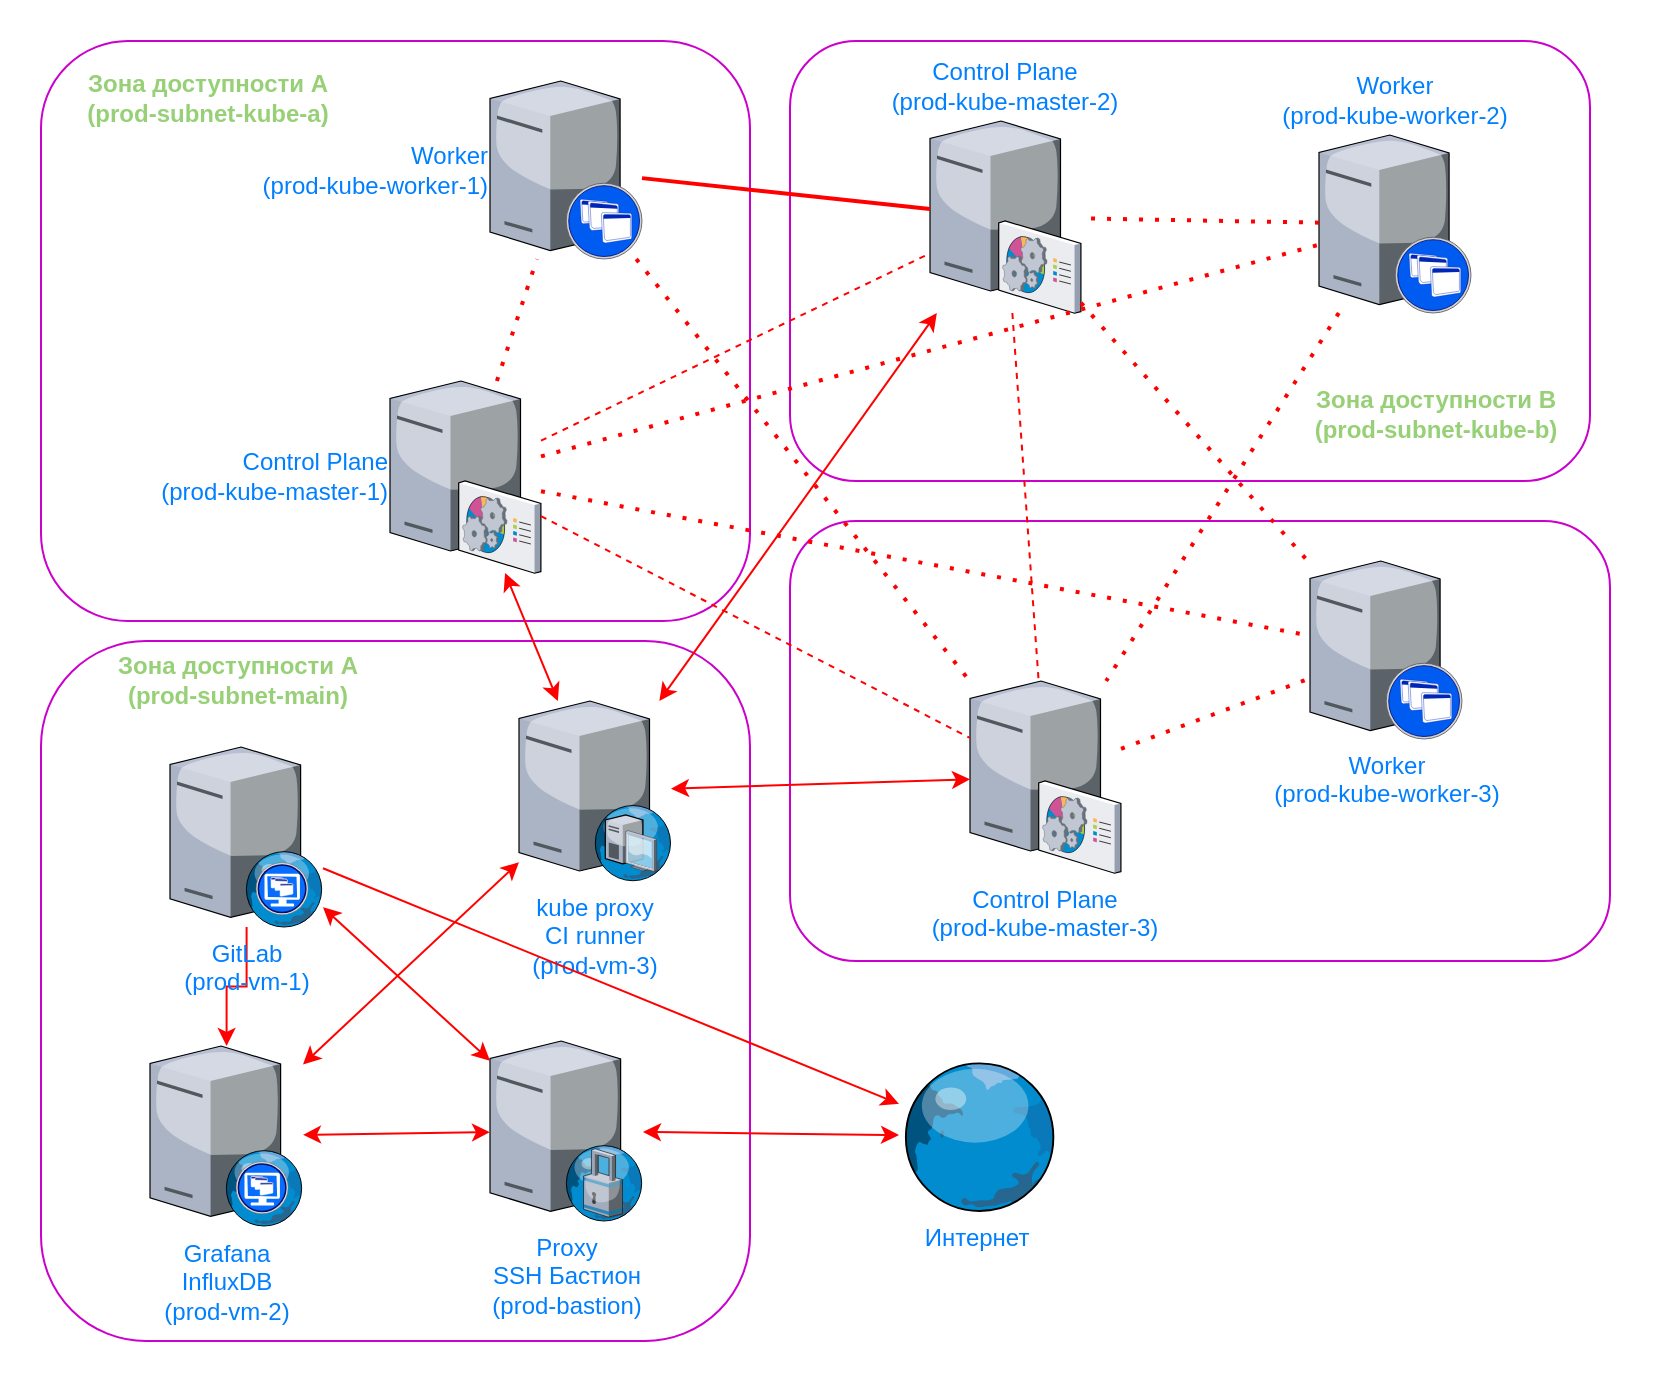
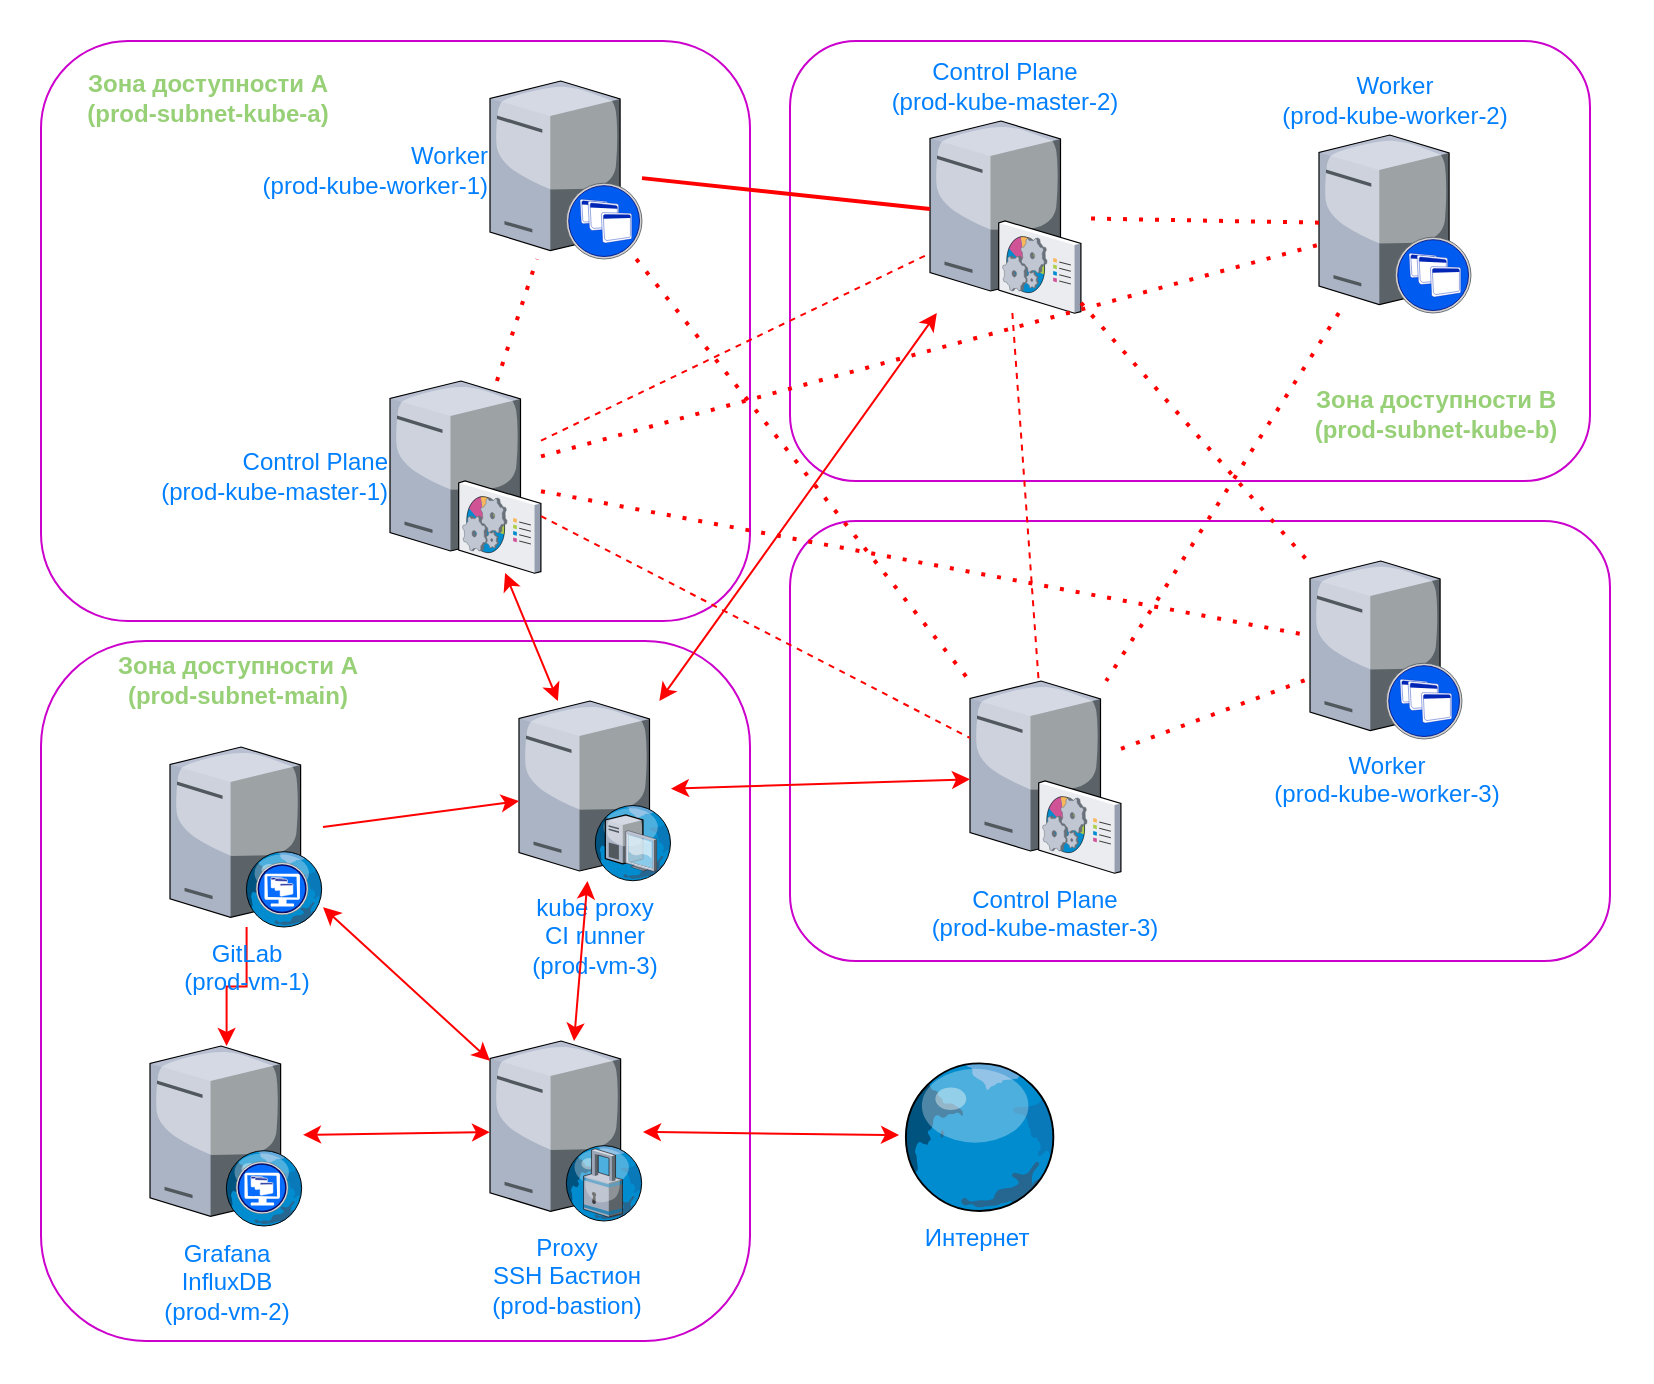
(411, 963) -> (581, 961)
(605, 983) -> (415, 815)
